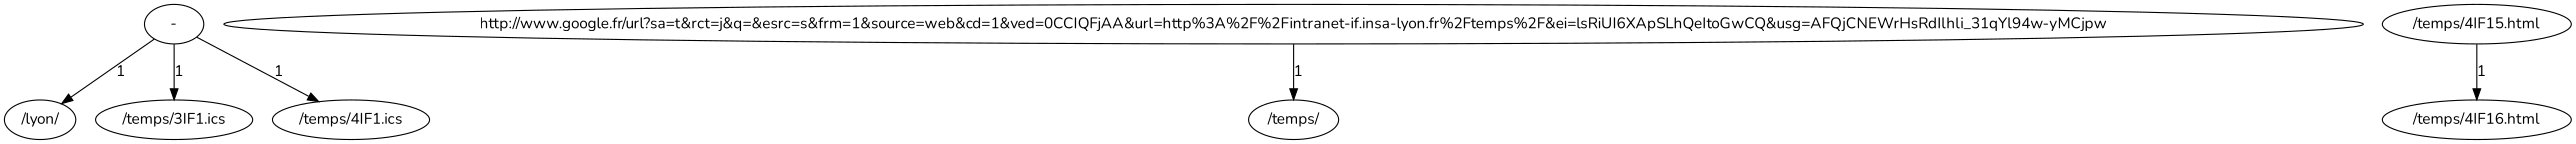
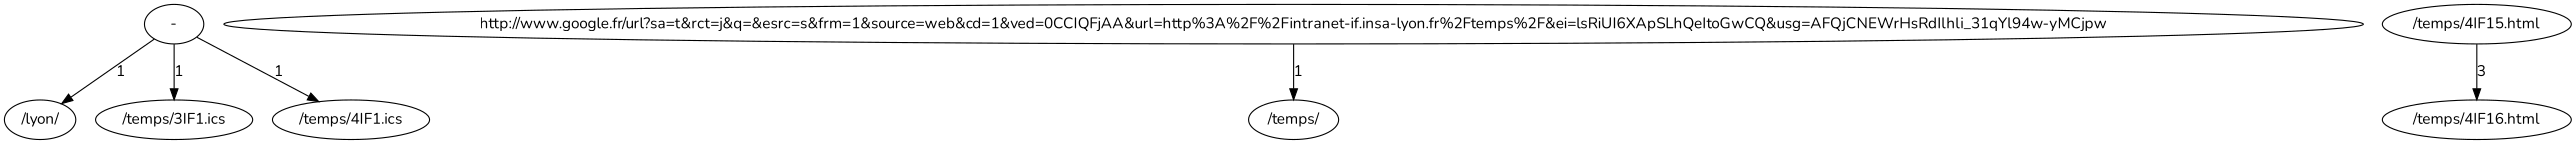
(2482, 72) -> (2482, 72)
